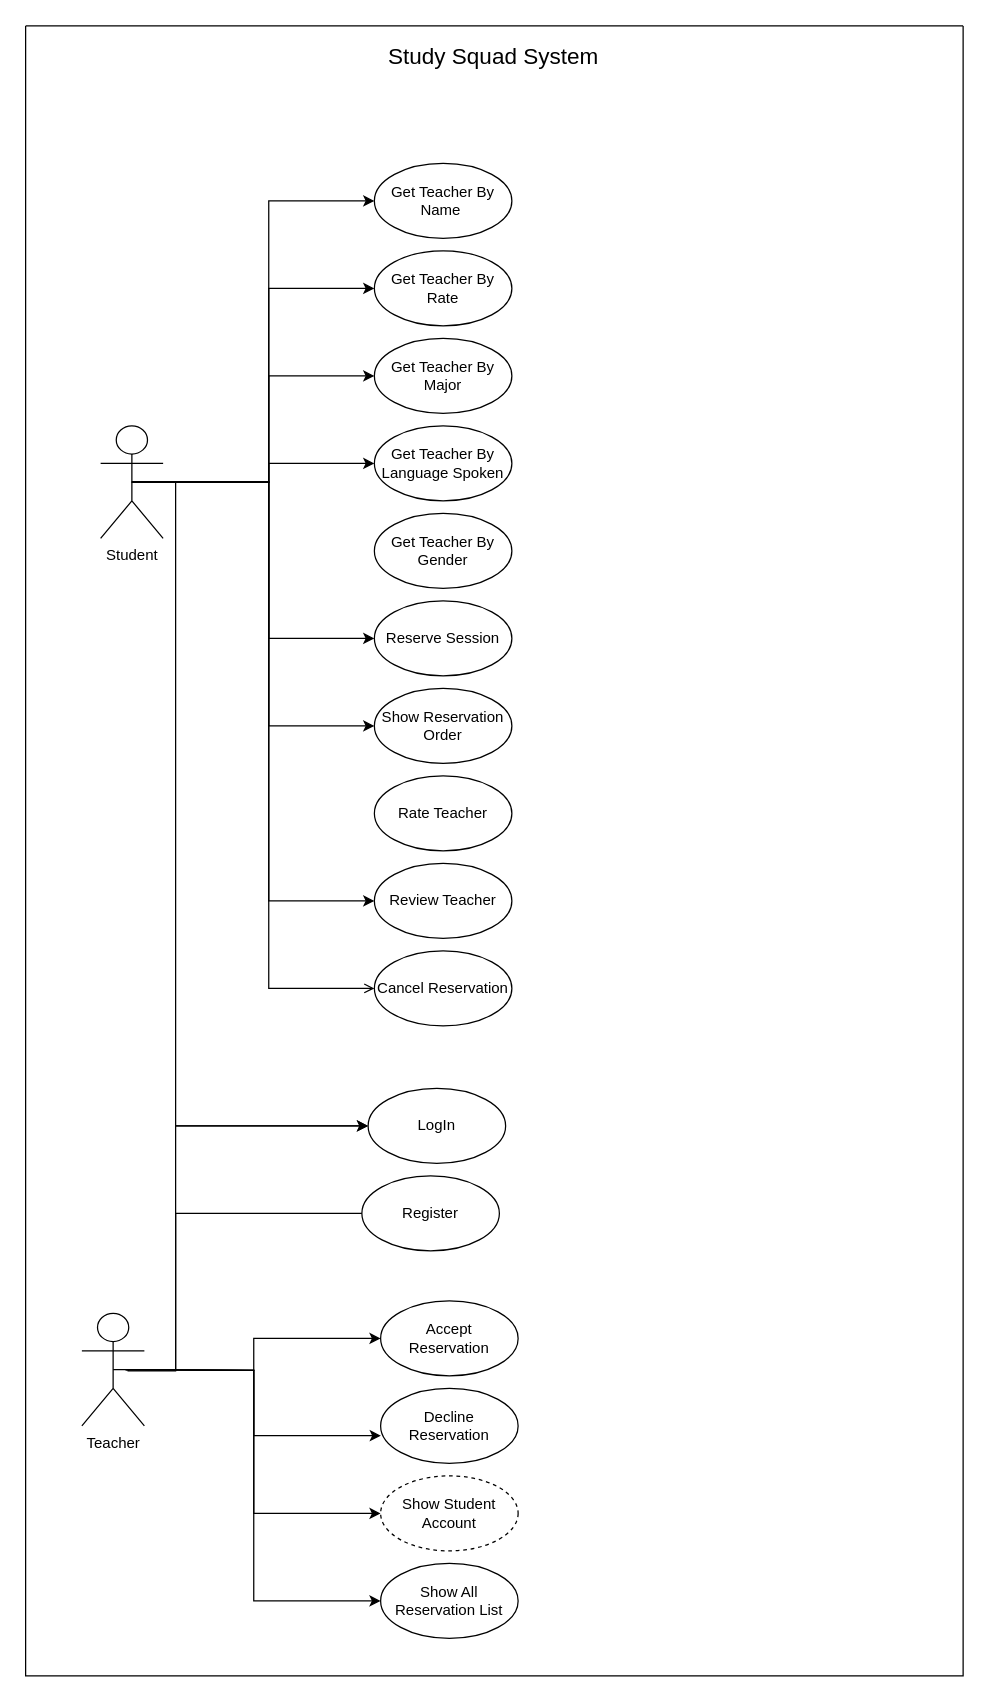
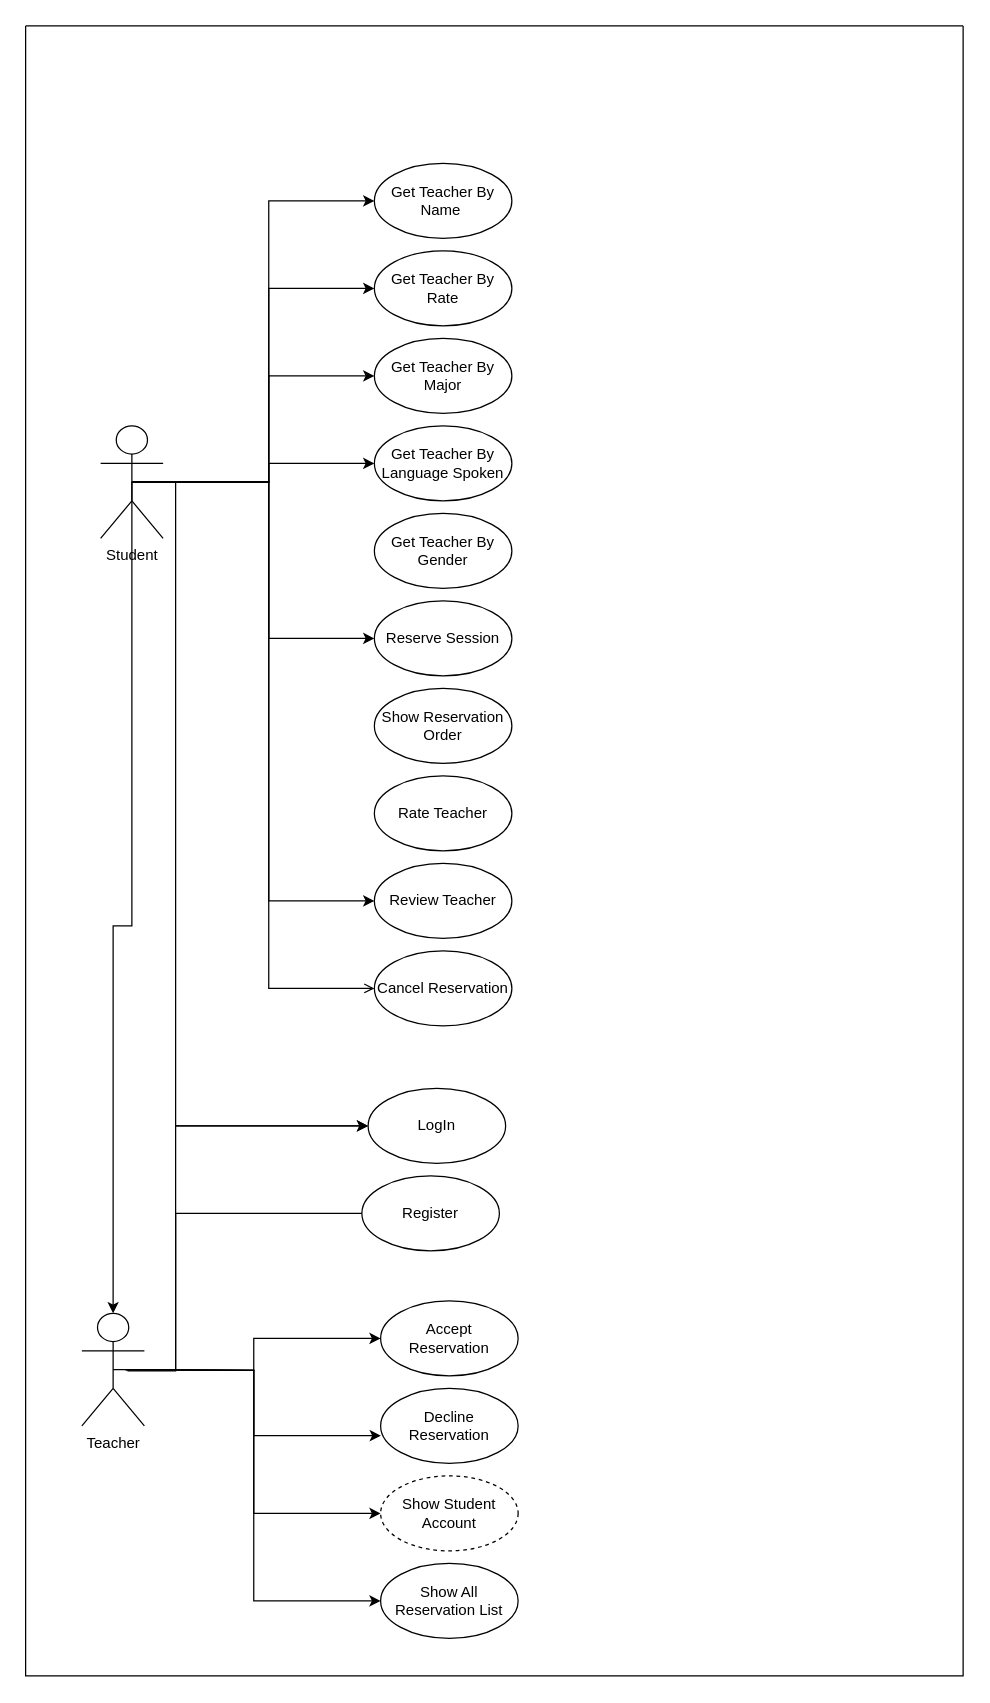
(493, 57) -> none
(318, 726) -> (132, 914)
